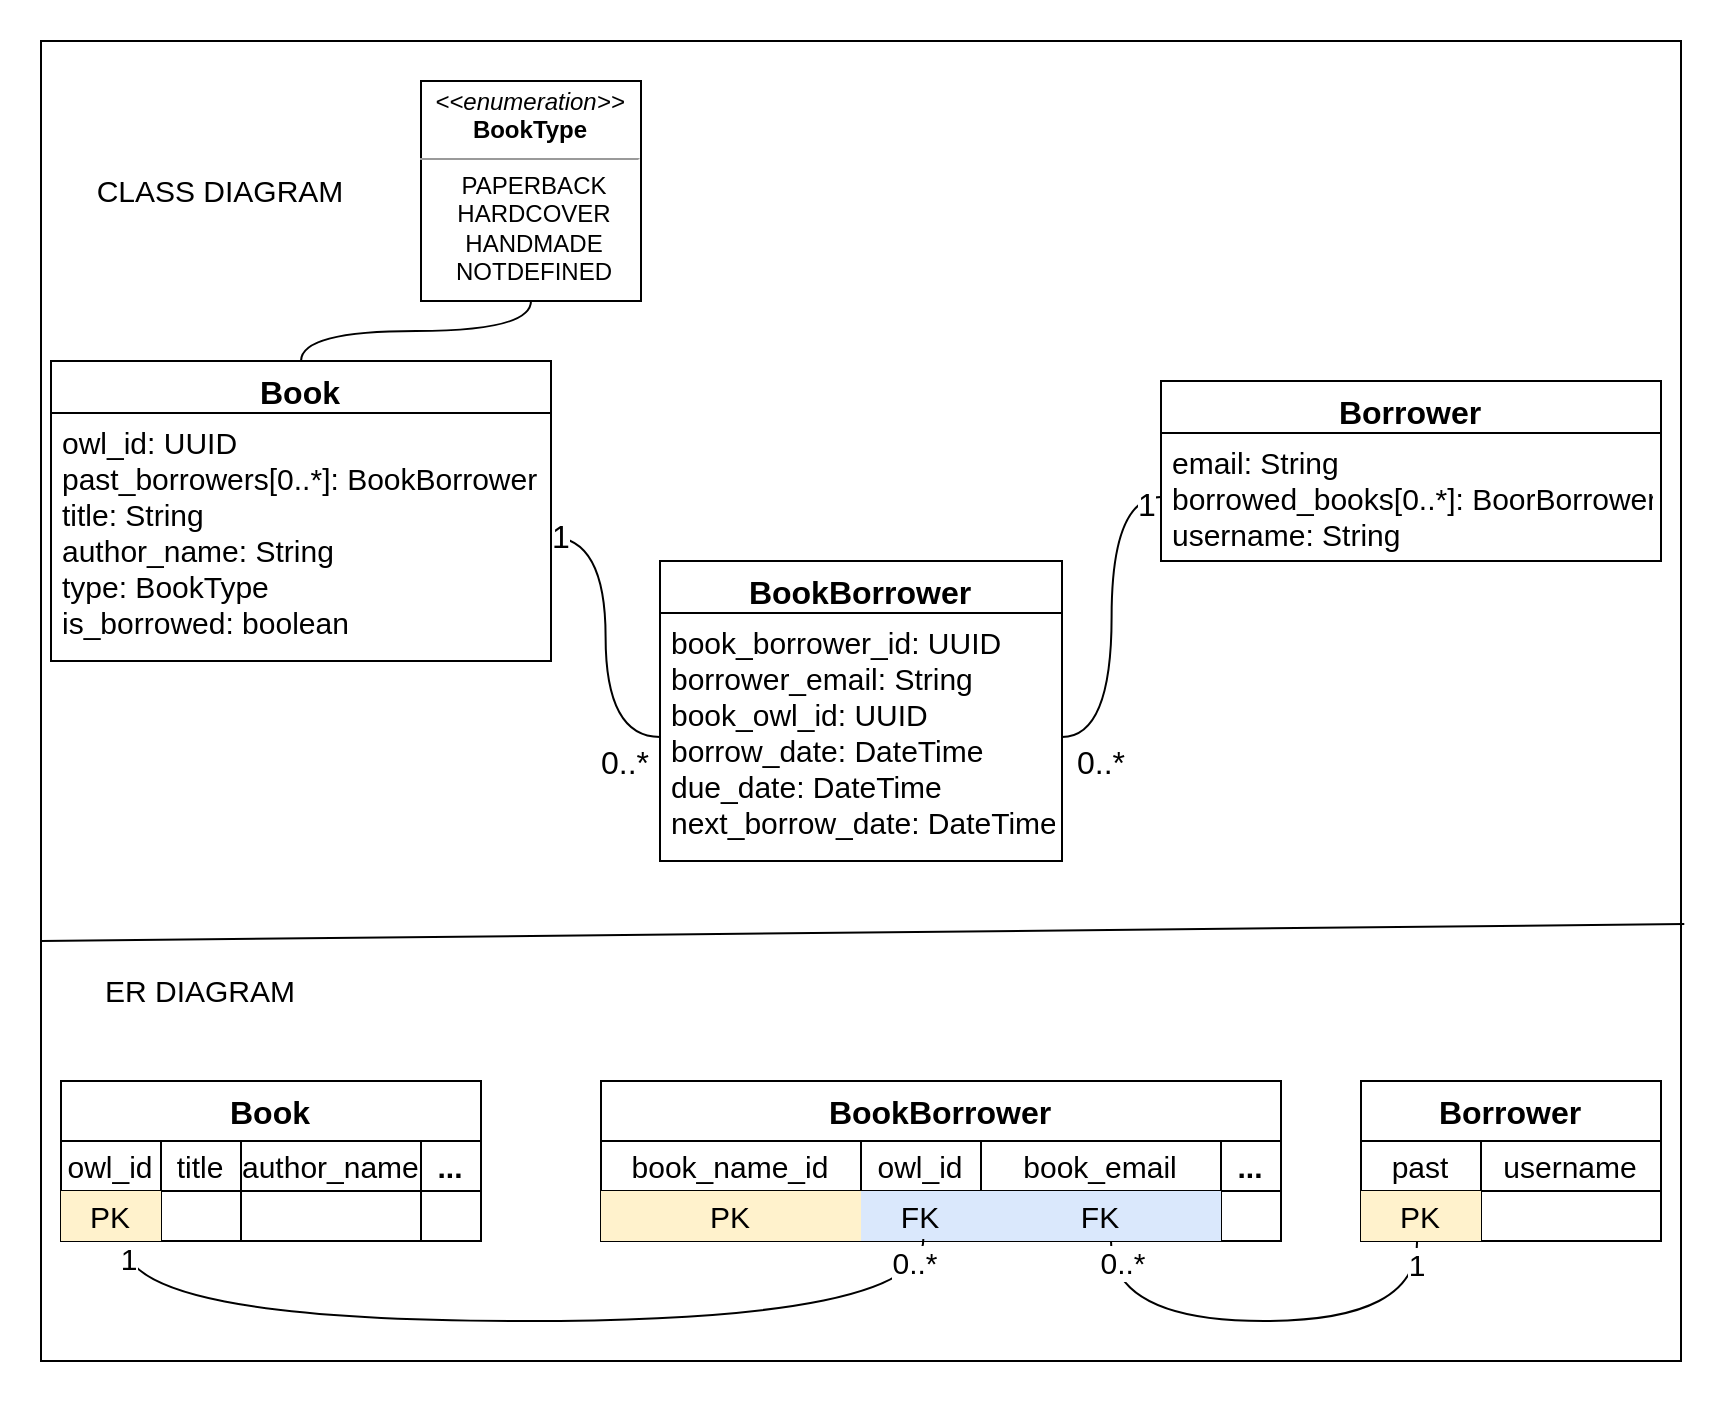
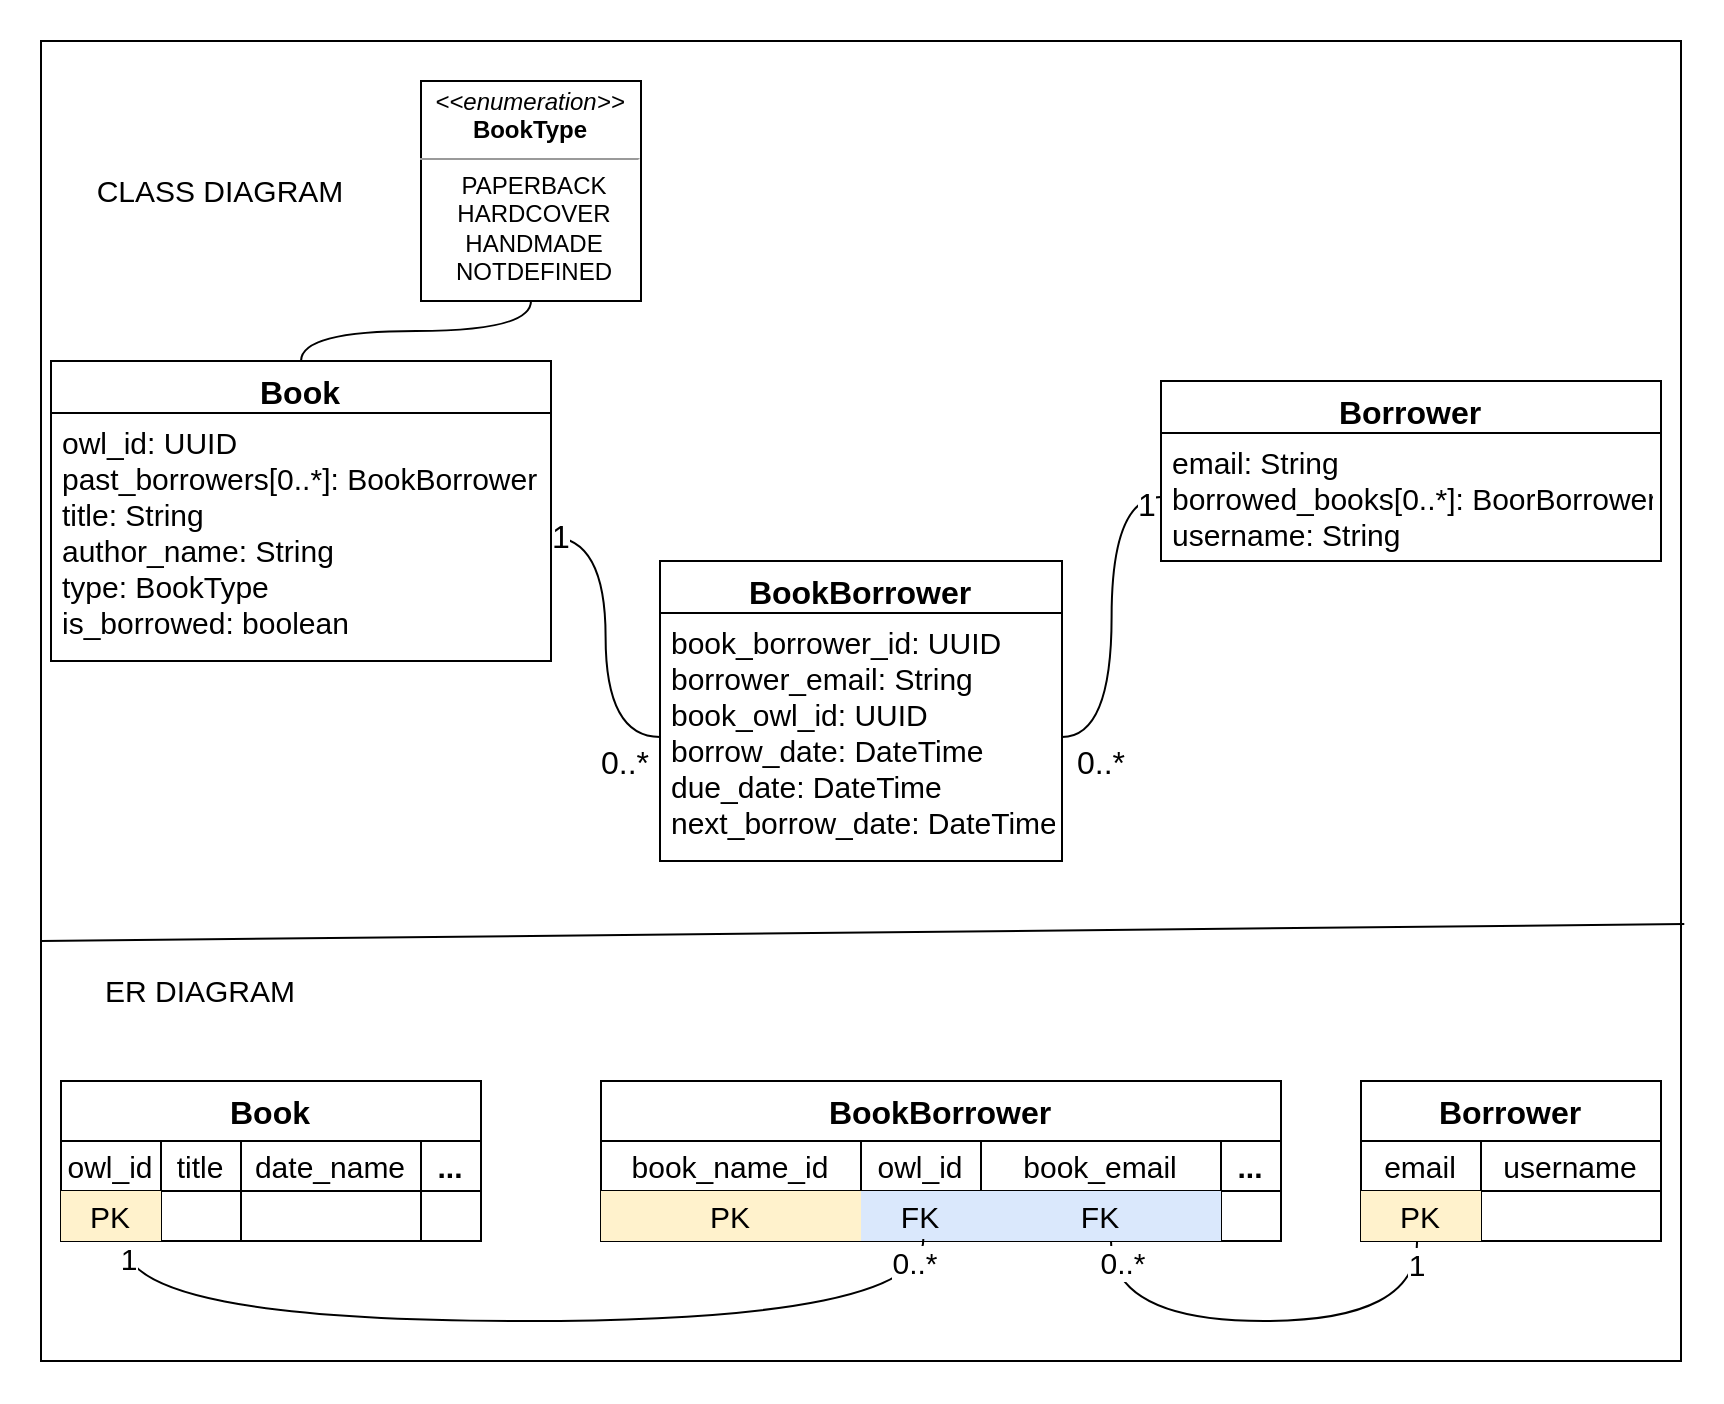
(331, 1167) -> (331, 1167)
(1421, 1167) -> (1421, 1167)
